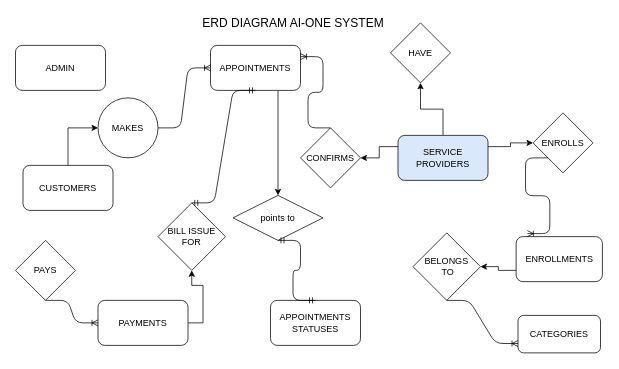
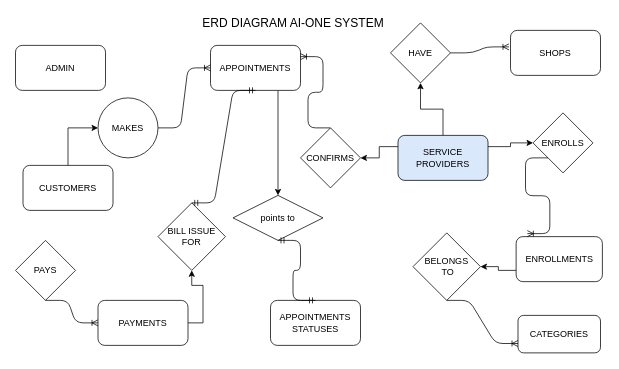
none -> (481, 49)
none -> (555, 53)
